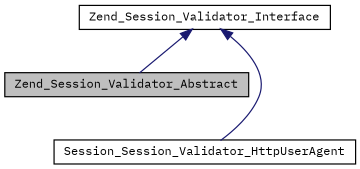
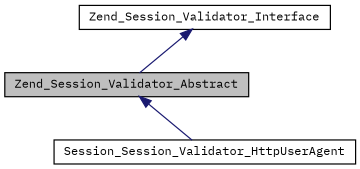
(260, 91) -> (170, 122)
